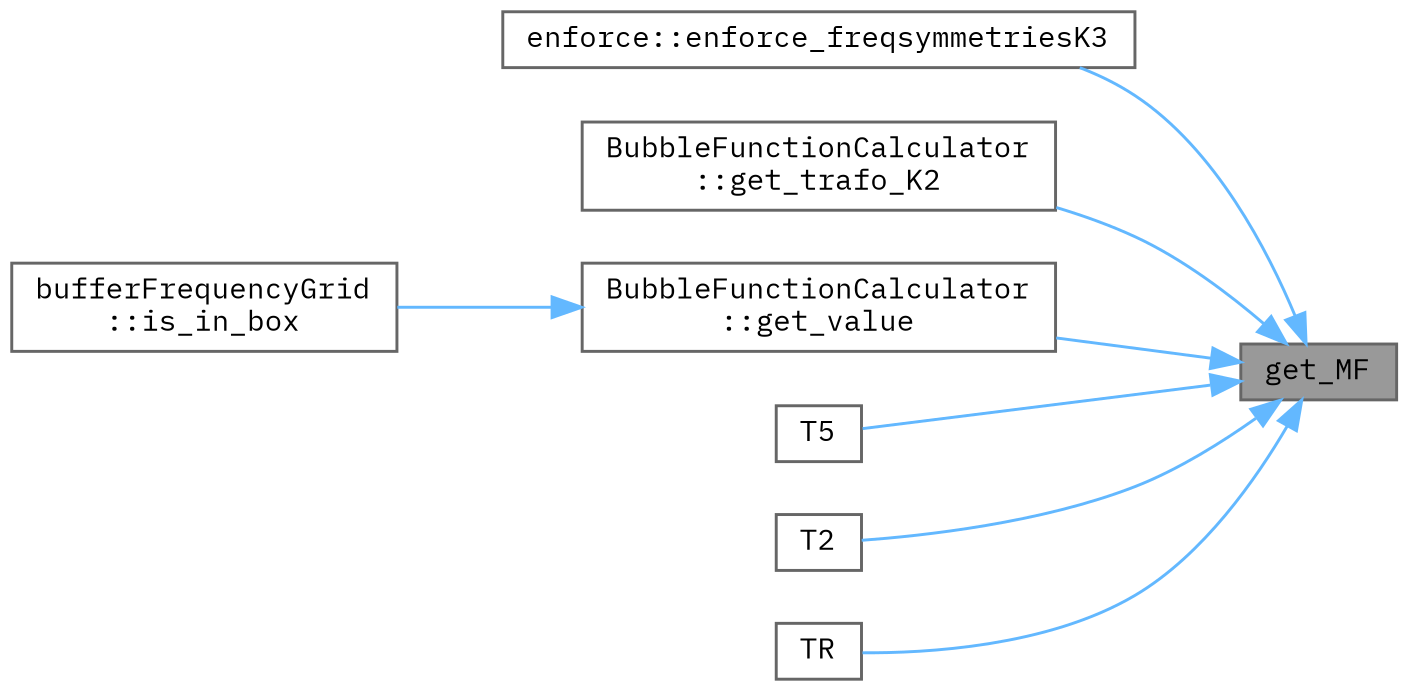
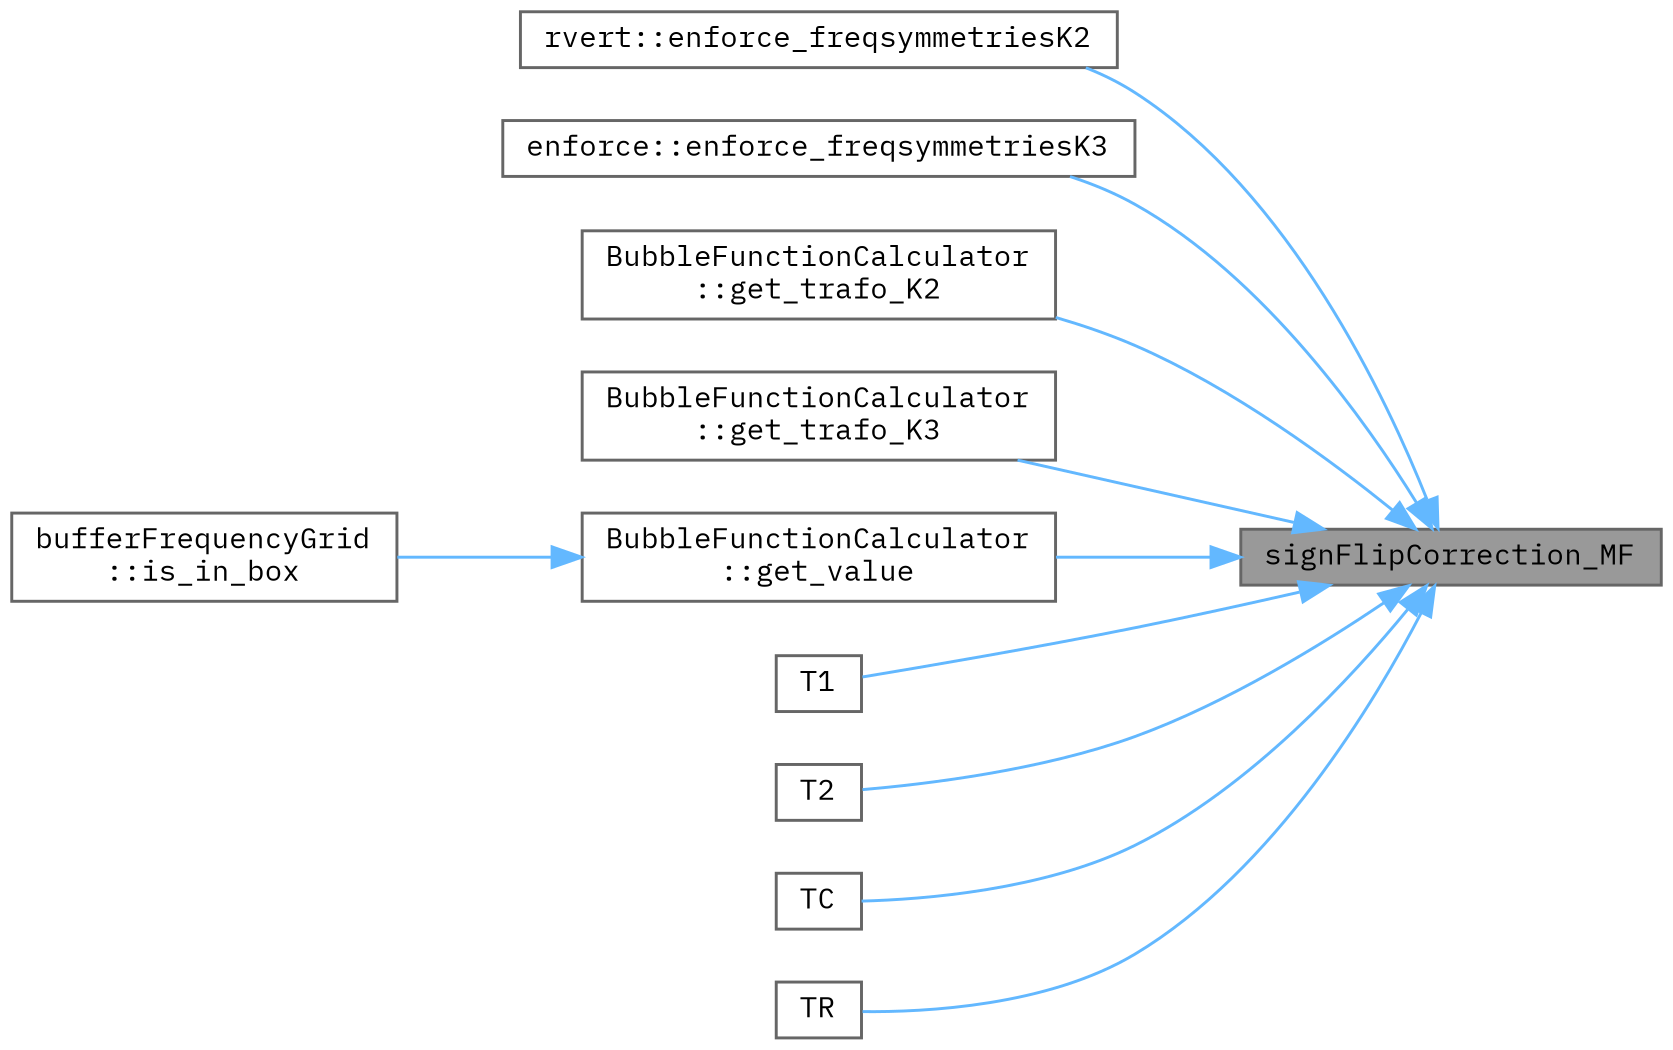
none -> (819, 40)
(1319, 372) -> (1451, 557)
none -> (819, 416)
(819, 434) -> (819, 684)
none -> (819, 901)
